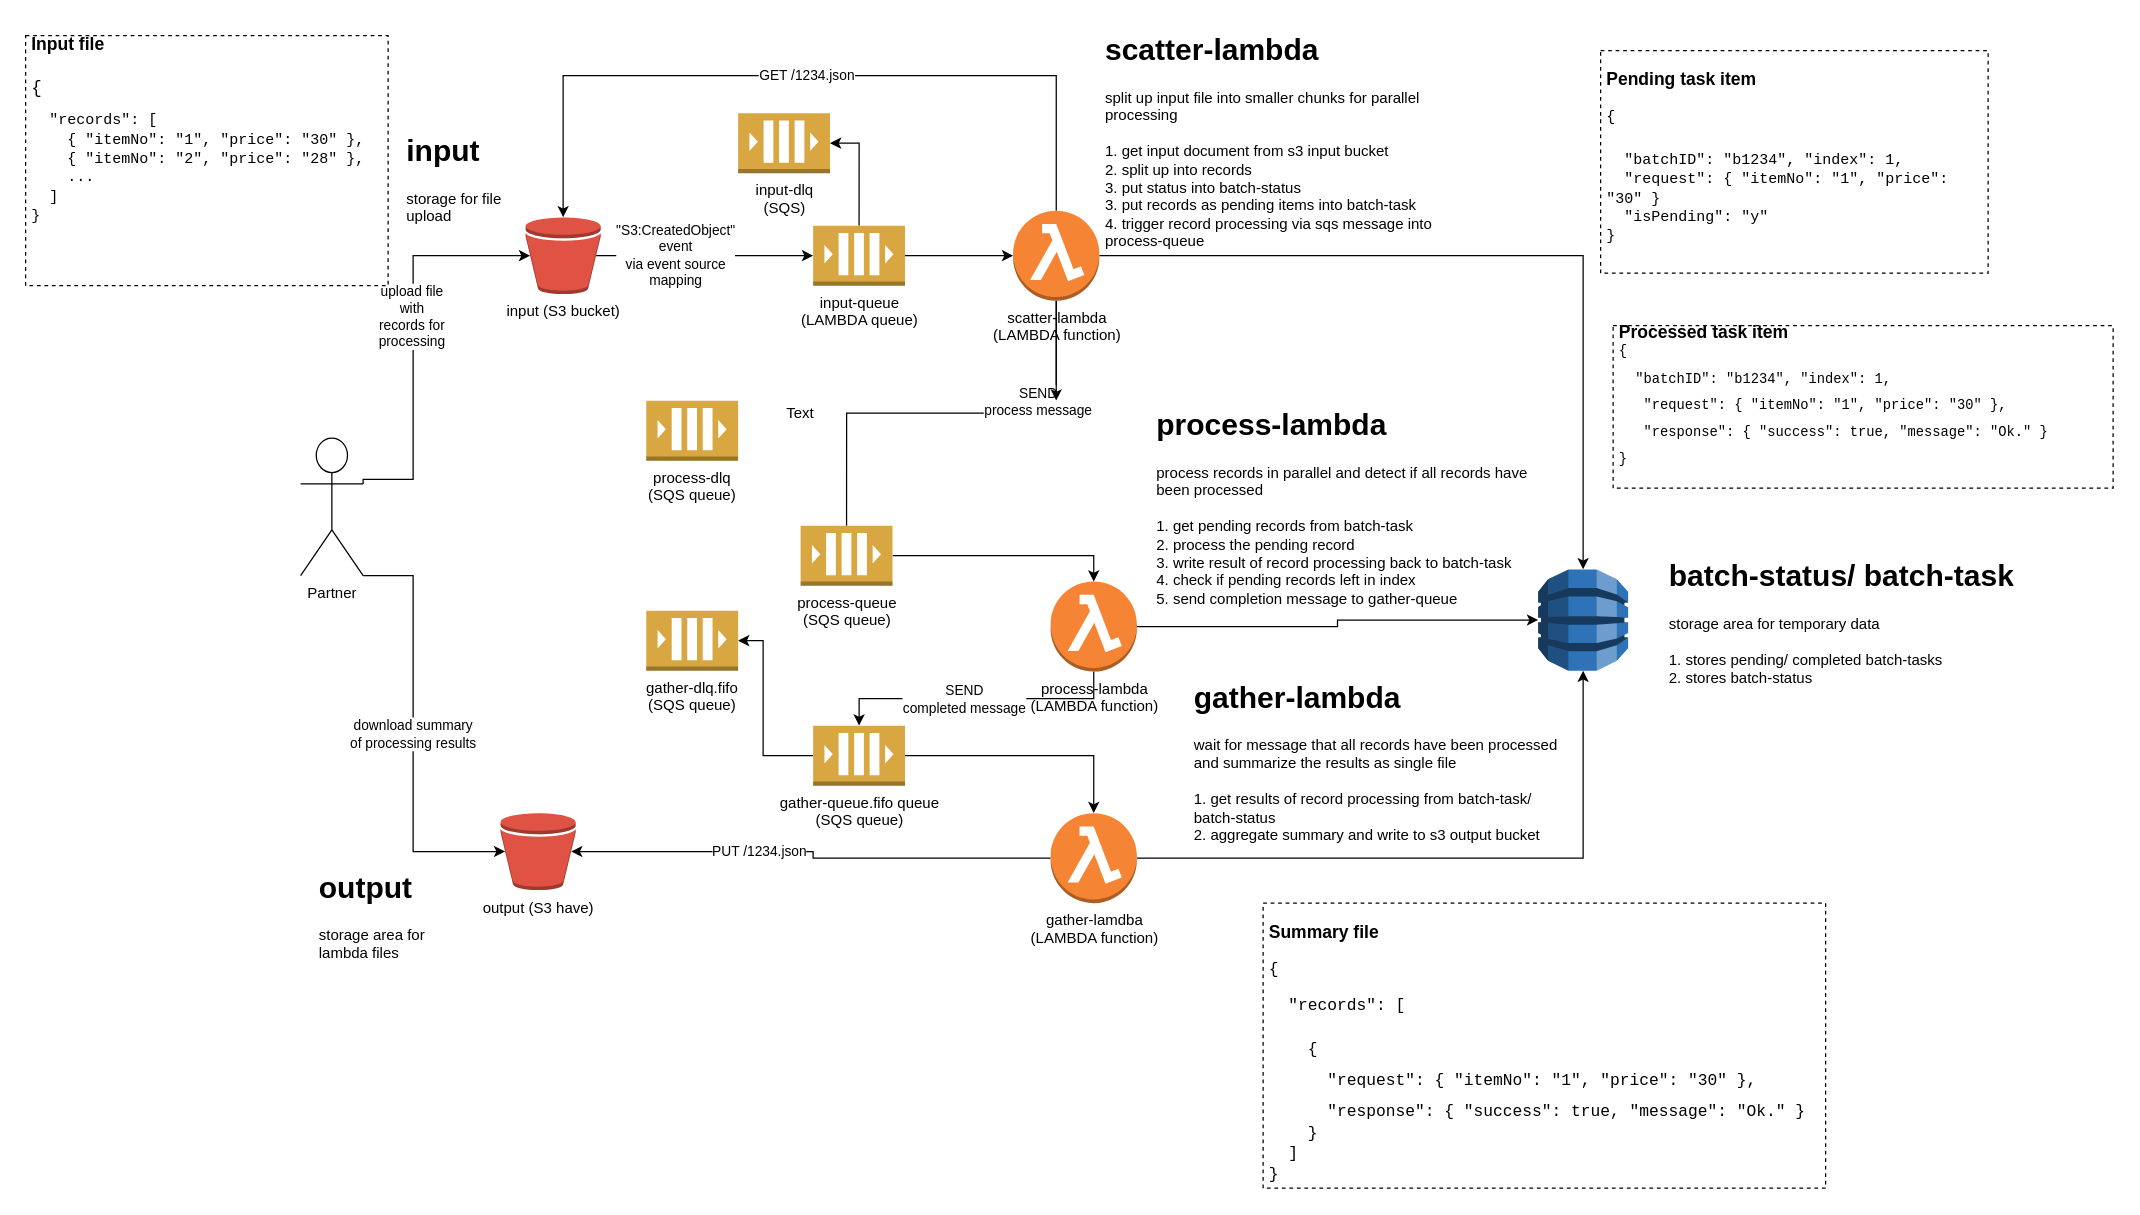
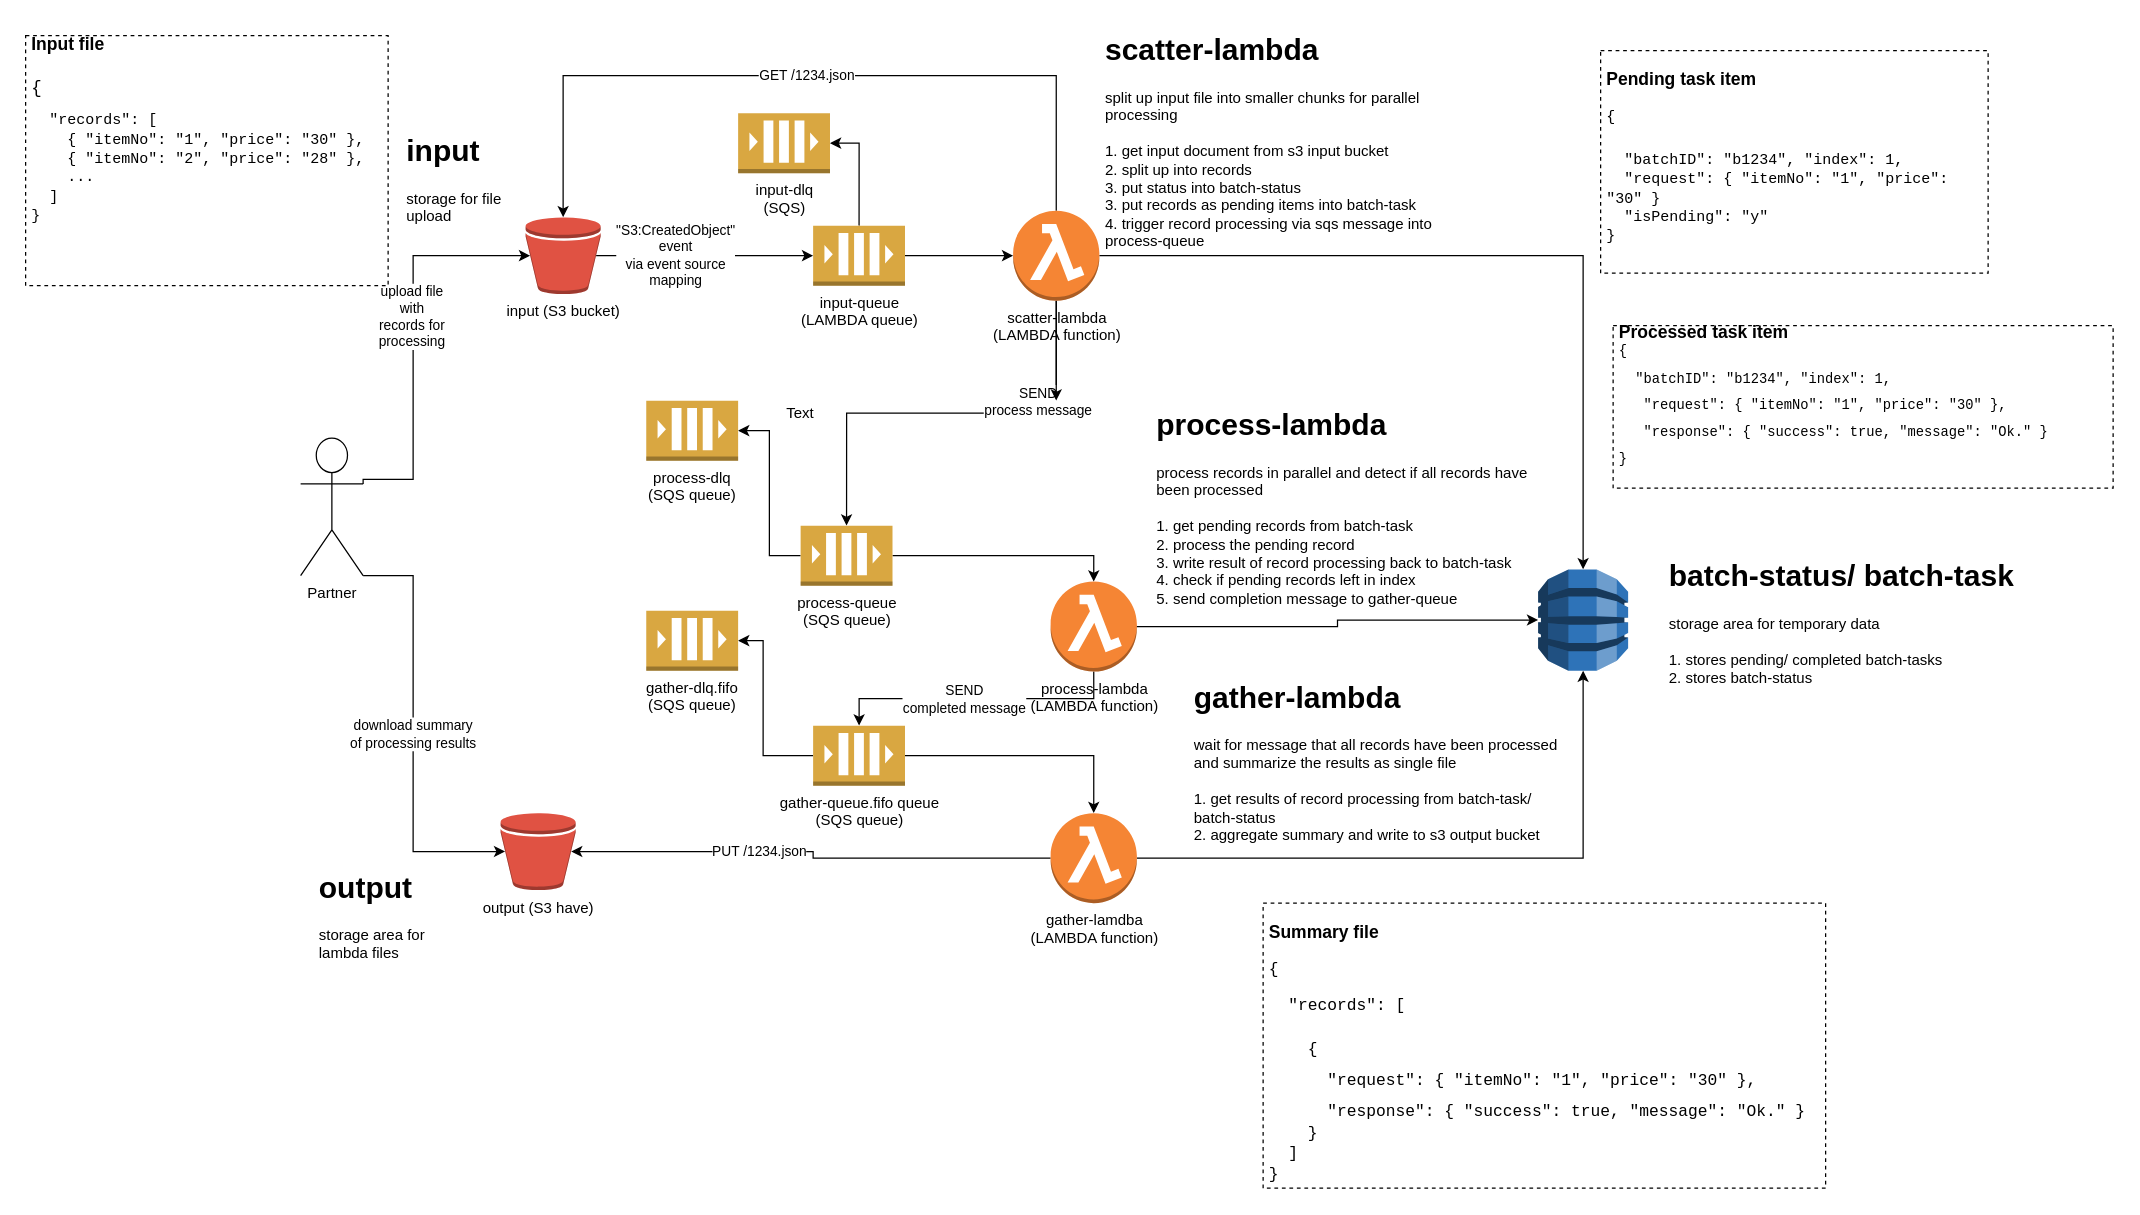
none -> (769, 498)
(847, 518) -> (847, 515)
